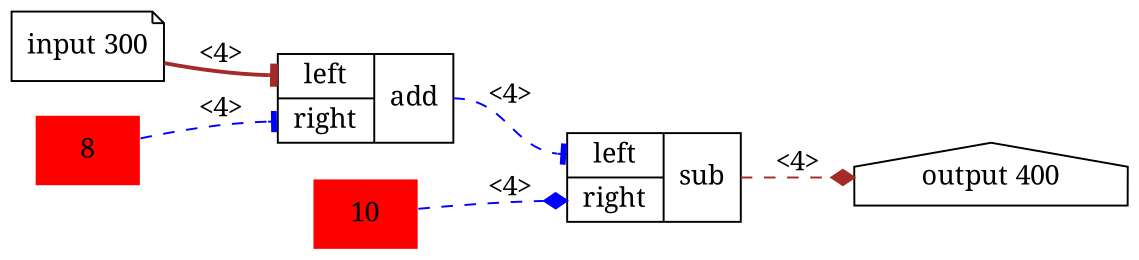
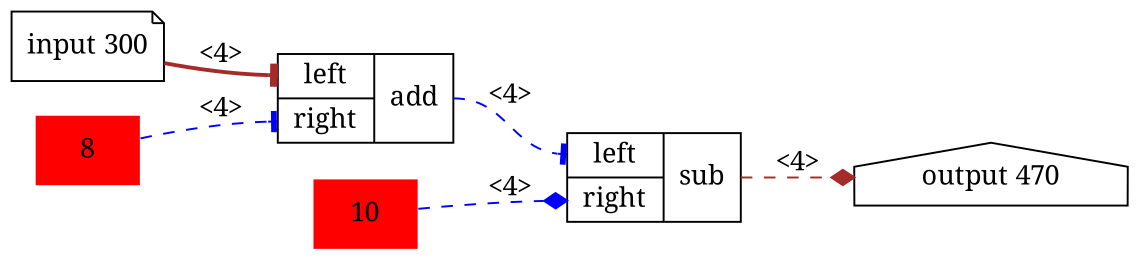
(991, 177) -> (991, 177)
